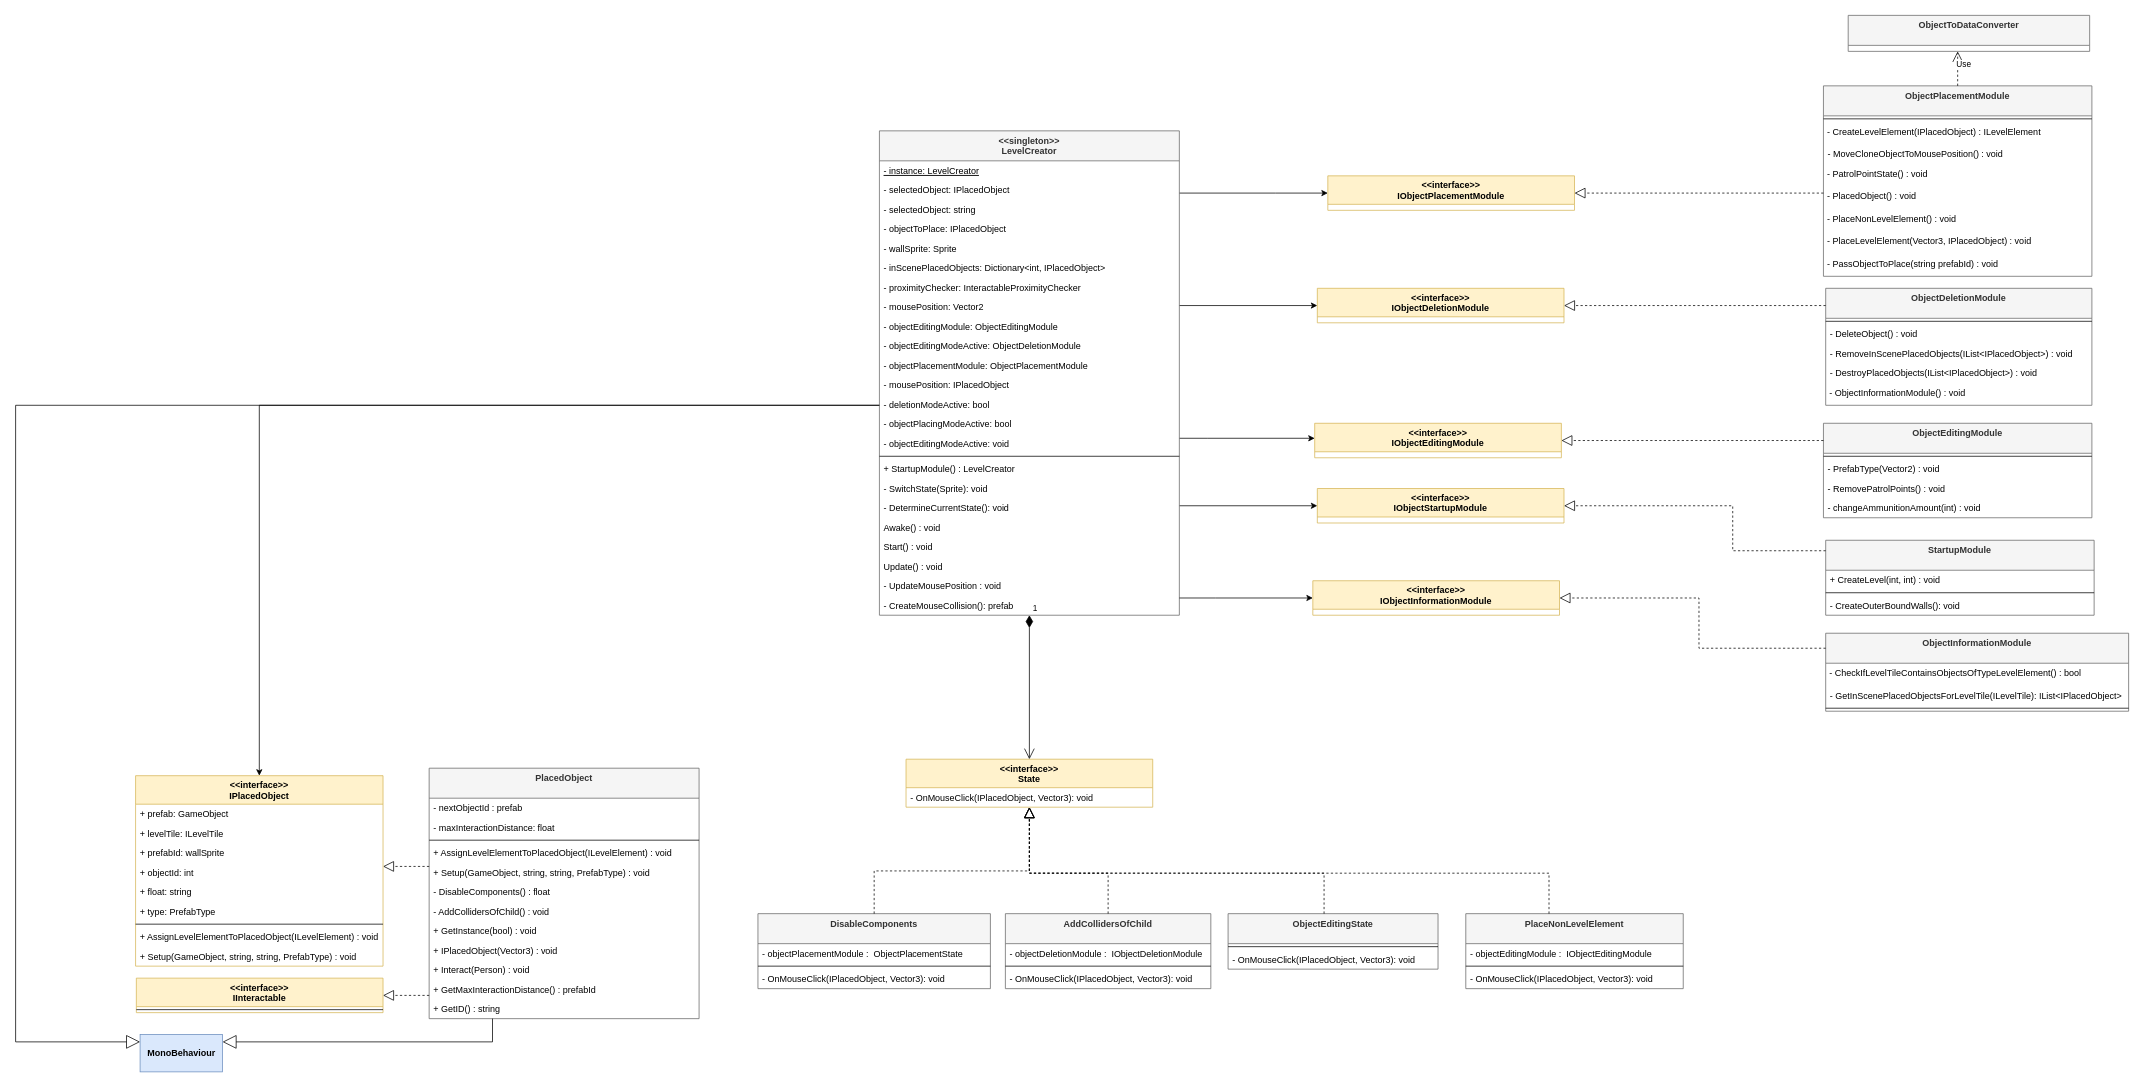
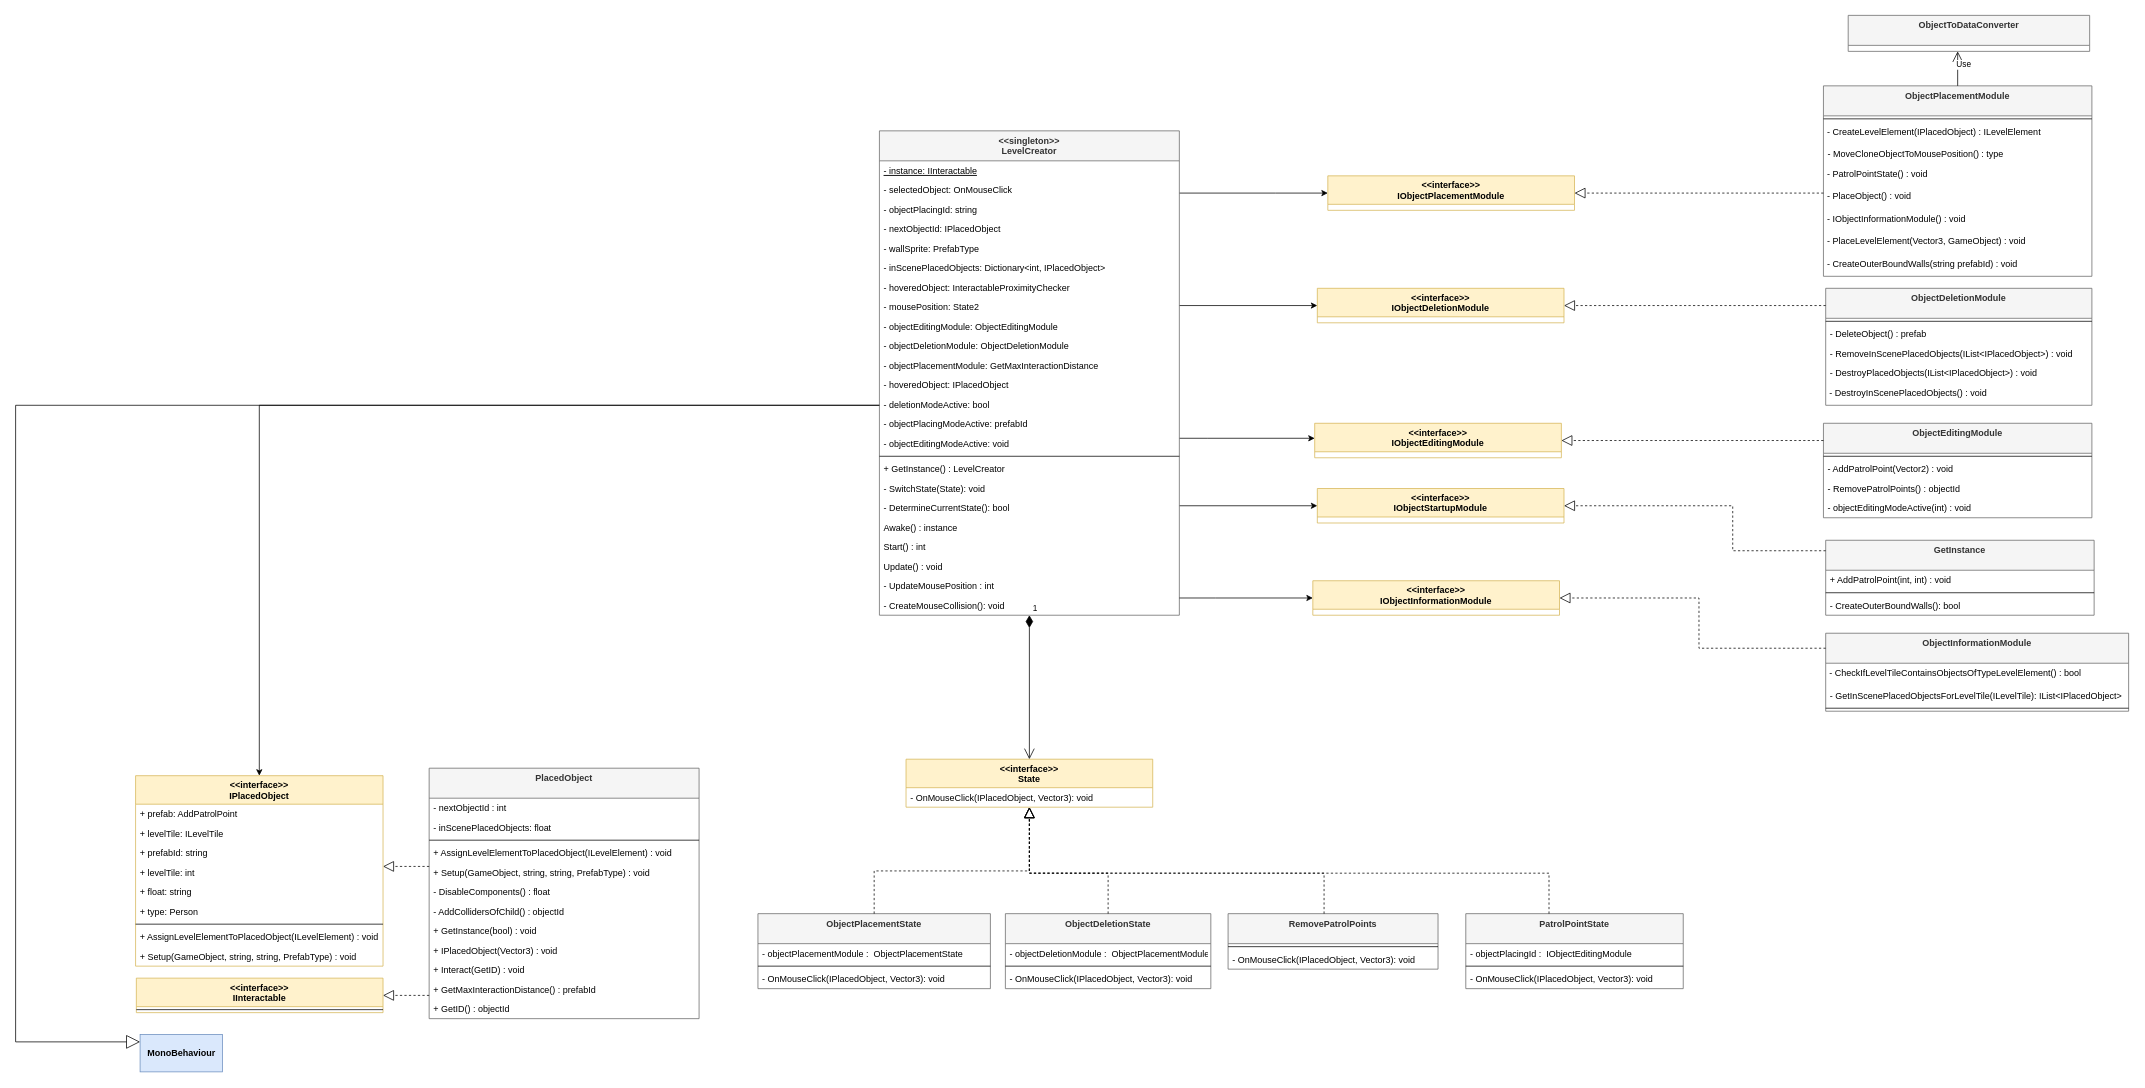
(1958, 78) -> (1958, 78)
(1922, 155) -> (1923, 155)
(938, 171) -> (941, 171)
(956, 191) -> (952, 191)
(1876, 197) -> (1874, 197)
(938, 210) -> (939, 210)
(1894, 220) -> (1905, 220)
(953, 230) -> (952, 230)
(1938, 242) -> (1932, 242)
(926, 249) -> (937, 249)
(1924, 265) -> (1933, 265)
(995, 288) -> (990, 288)
(938, 308) -> (936, 308)
(1881, 335) -> (1887, 335)
(991, 347) -> (984, 347)
(991, 366) -> (1001, 366)
(952, 386) -> (954, 386)
(1905, 394) -> (1916, 394)
(953, 425) -> (965, 425)
(957, 470) -> (953, 470)
(1892, 470) -> (1900, 470)
(945, 489) -> (943, 489)
(1893, 489) -> (1904, 489)
(956, 509) -> (956, 509)
(1909, 509) -> (1910, 509)
(914, 528) -> (924, 528)
(914, 548) -> (912, 548)
(1960, 551) -> (1960, 551)
(1894, 581) -> (1900, 581)
(946, 587) -> (943, 587)
(956, 606) -> (950, 606)
(1901, 606) -> (1901, 606)
(486, 809) -> (478, 809)
(186, 815) -> (194, 815)
(504, 828) -> (499, 828)
(188, 854) -> (180, 854)
(173, 873) -> (170, 873)
(181, 912) -> (171, 912)
(497, 912) -> (508, 912)
(874, 924) -> (874, 924)
(1108, 924) -> (1108, 924)
(1333, 924) -> (1333, 924)
(1574, 924) -> (1574, 924)
(1116, 954) -> (1117, 954)
(1572, 954) -> (1563, 954)
(490, 971) -> (488, 971)
(473, 1010) -> (479, 1010)
(375, 1042) -> none
